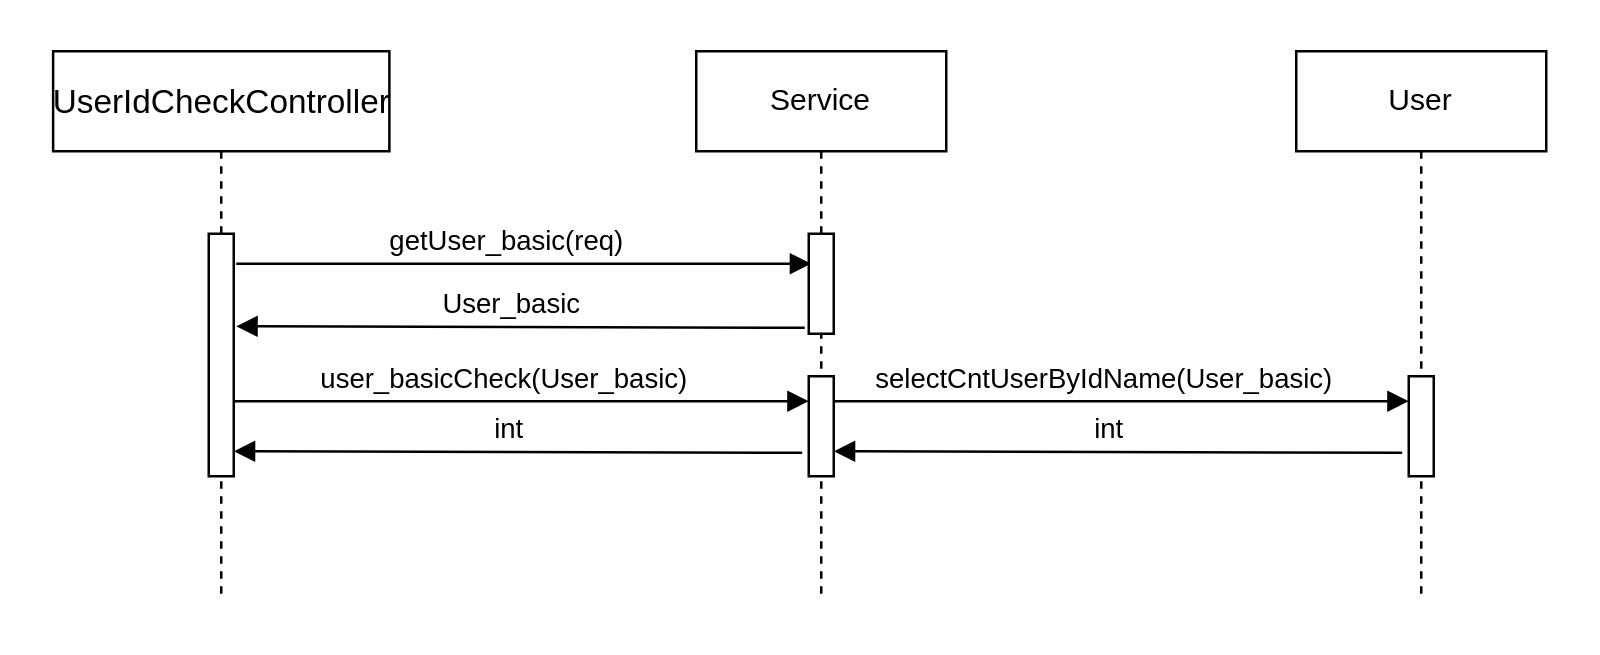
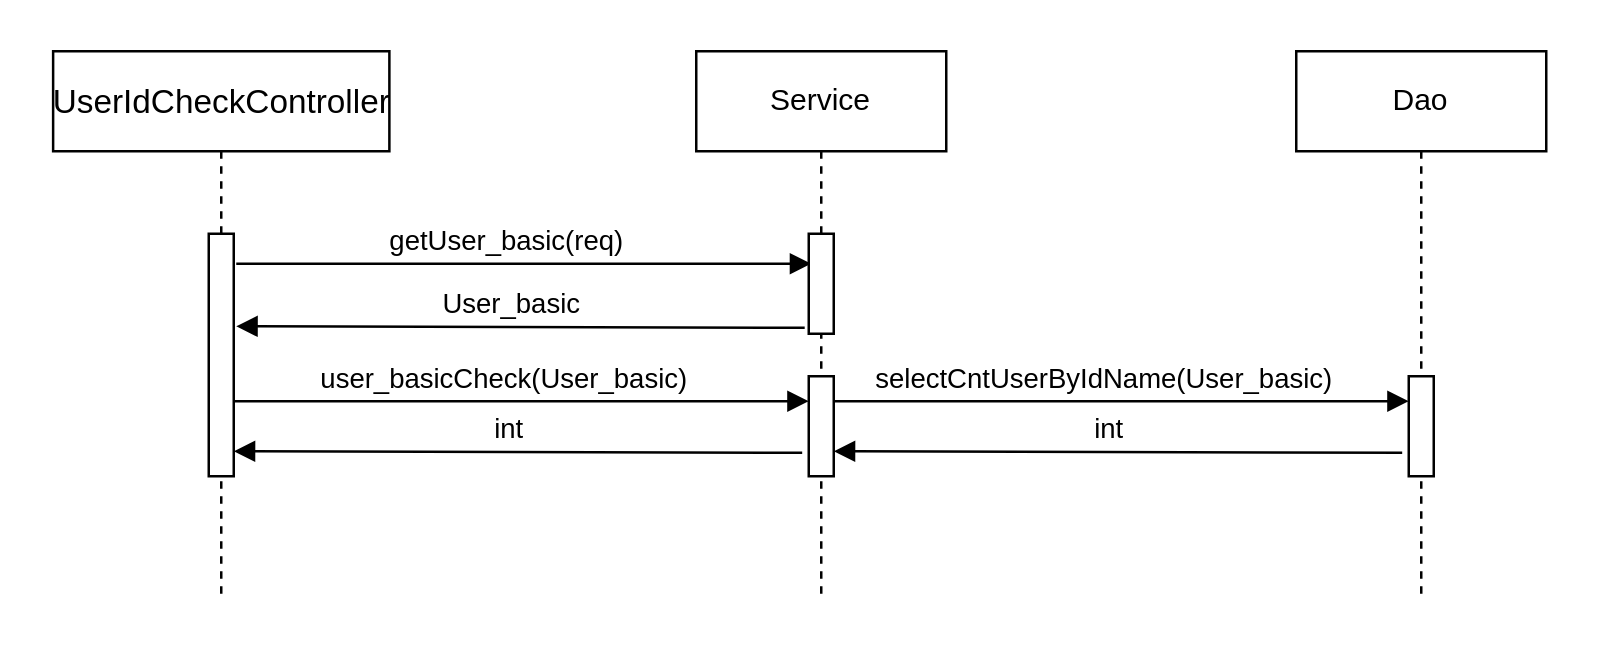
(1421, 101) -> (1421, 101)
